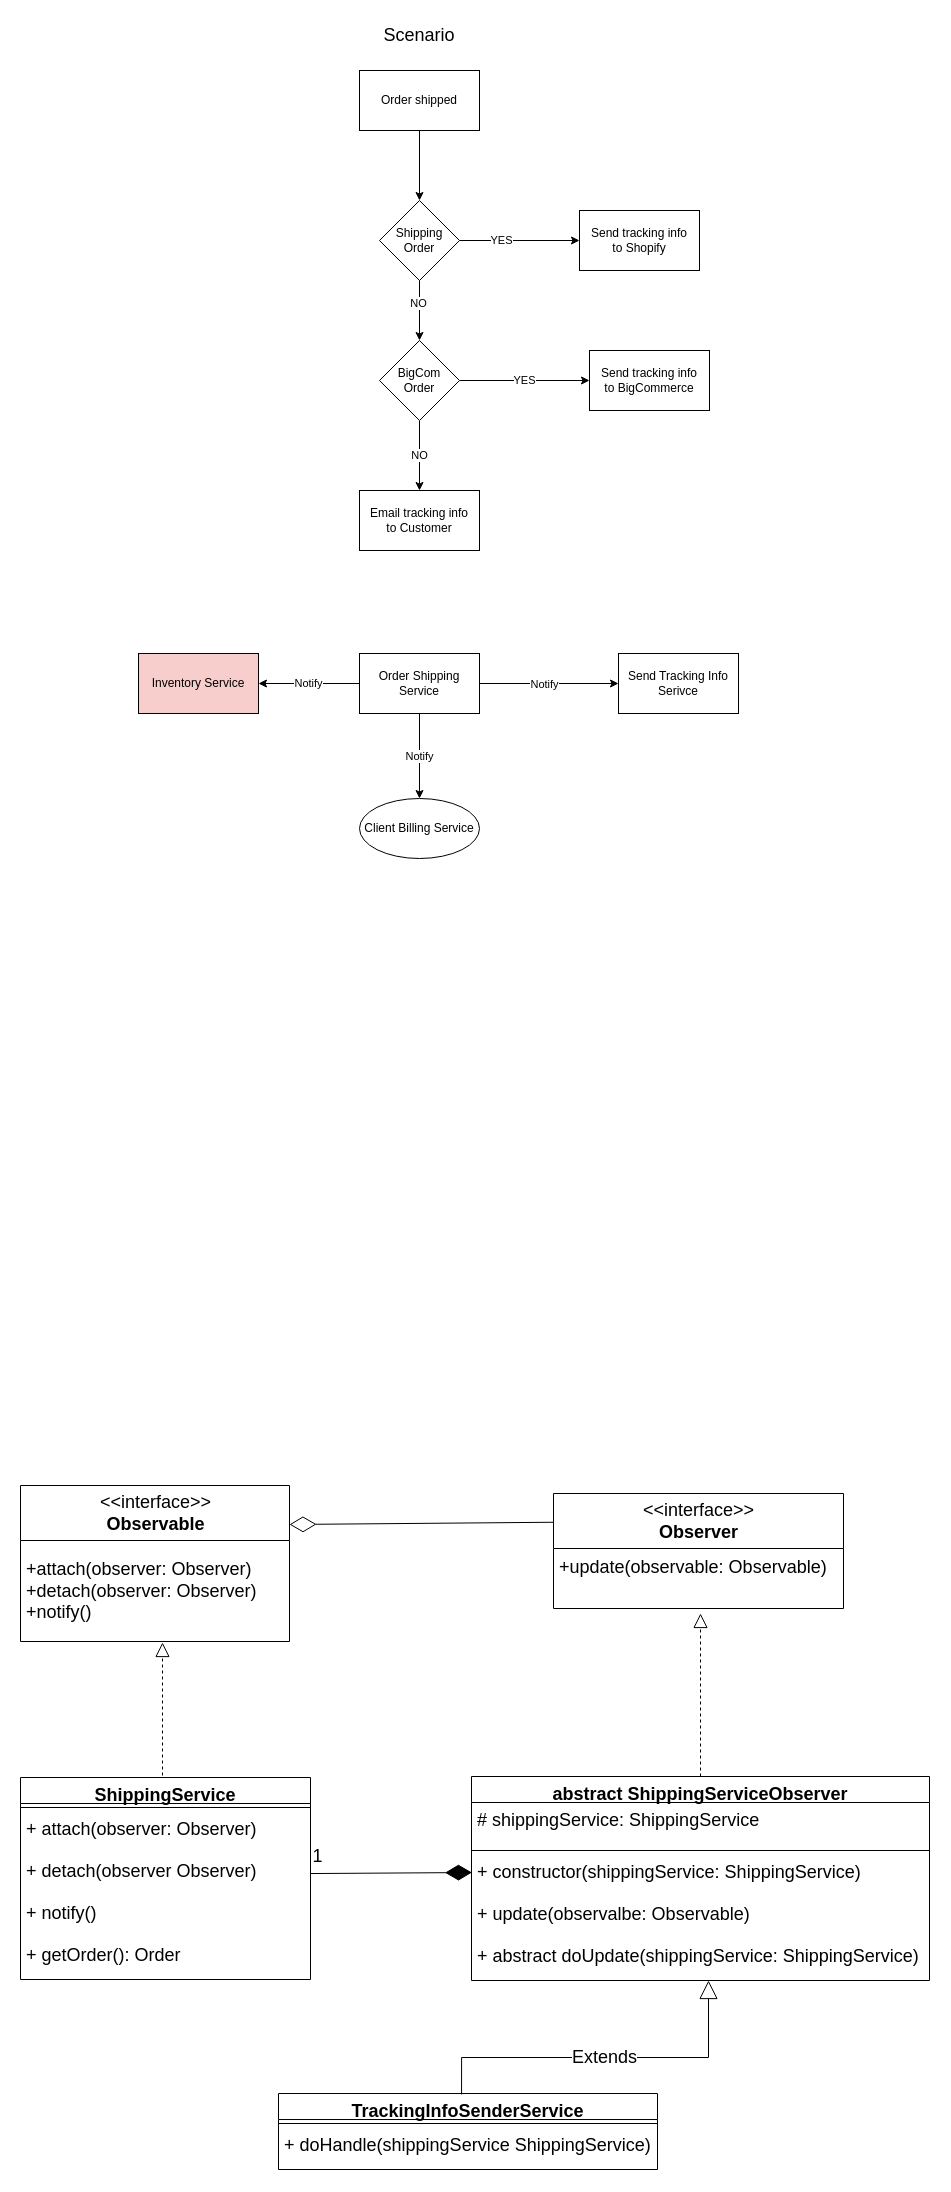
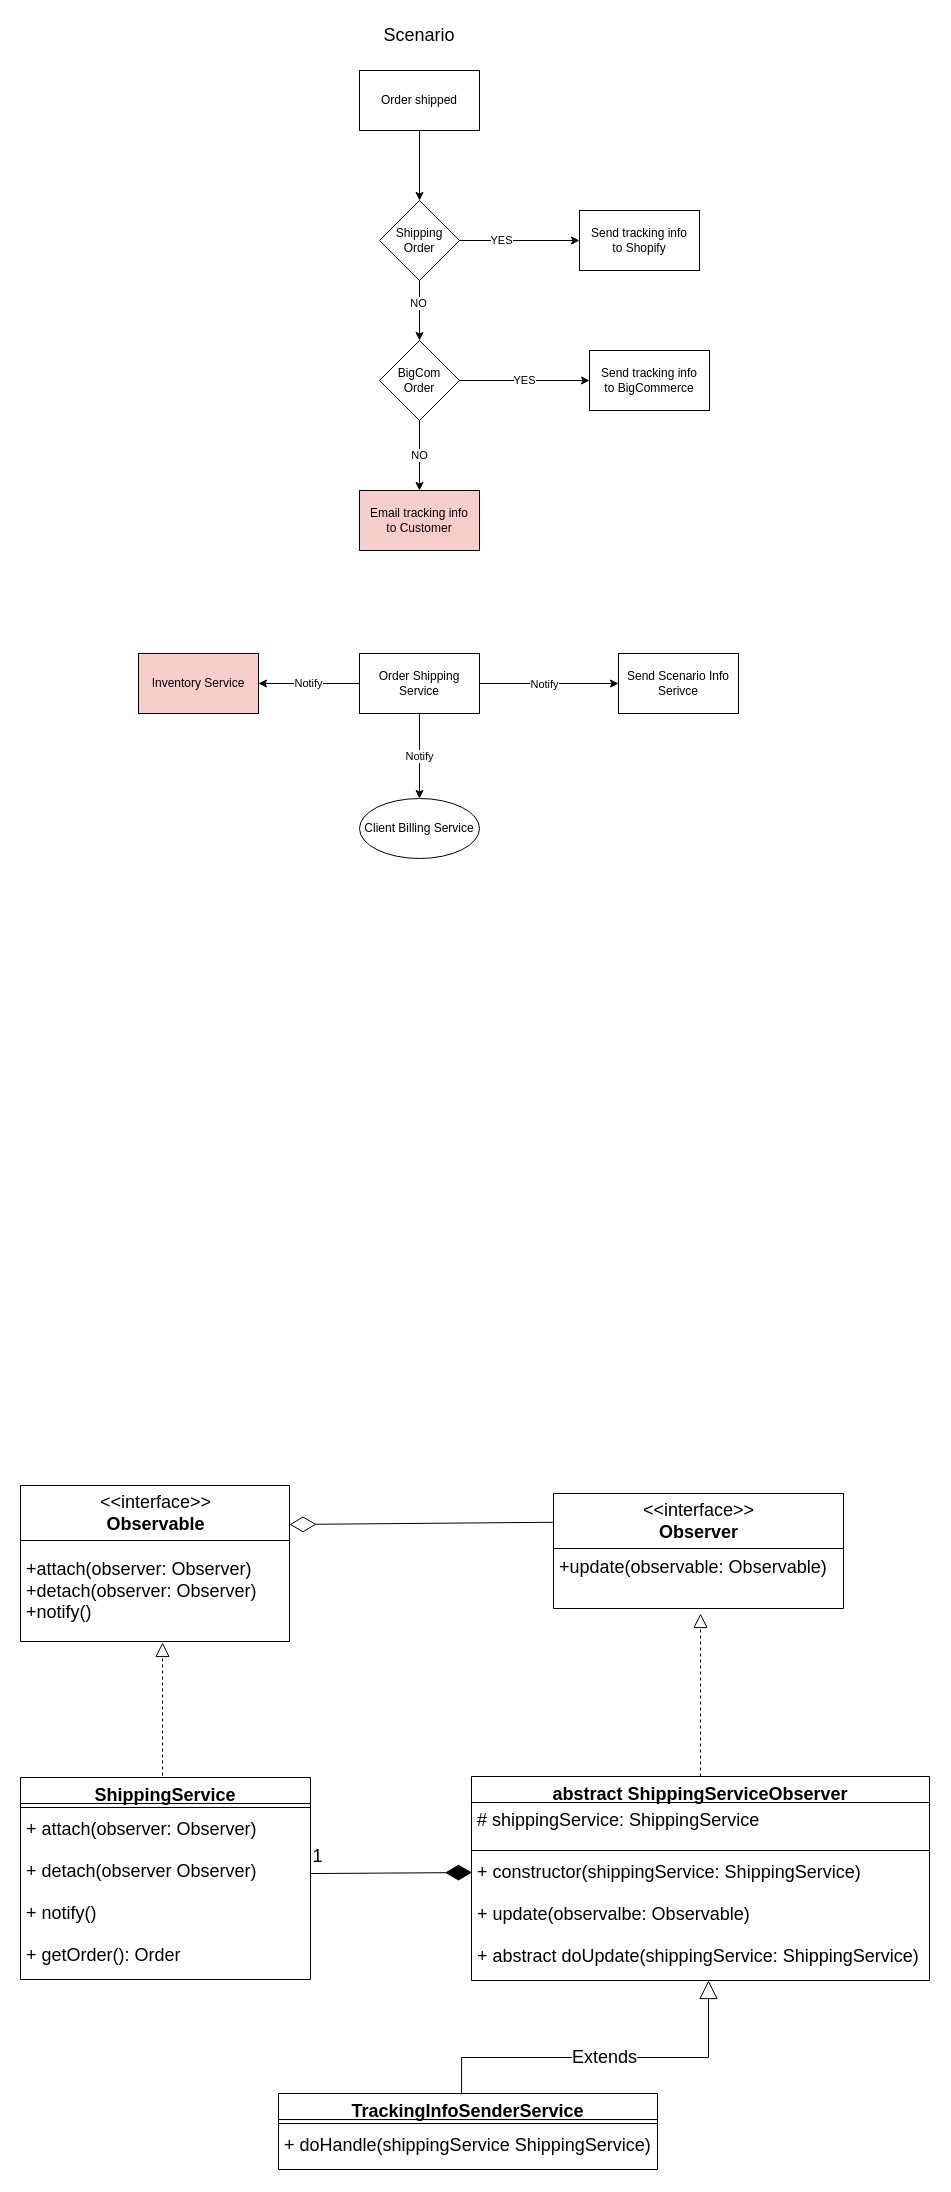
(420, 521) -> (420, 521)
(679, 684) -> (679, 684)
